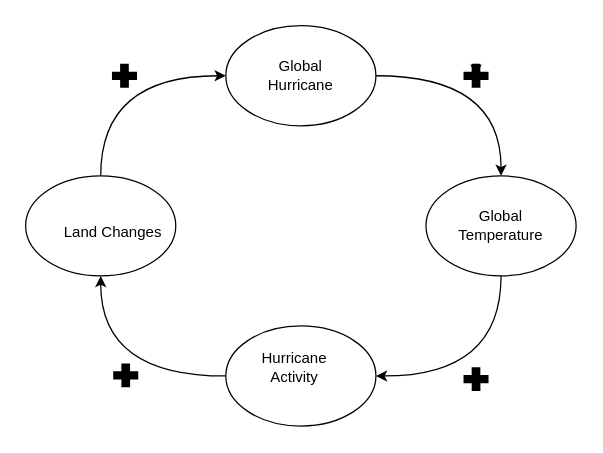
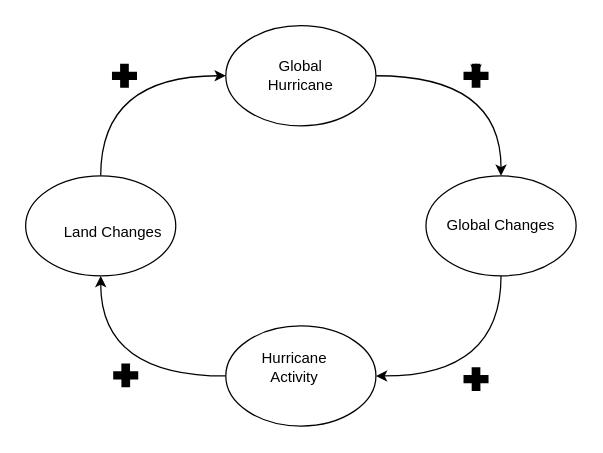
(501, 226) -> (501, 226)
